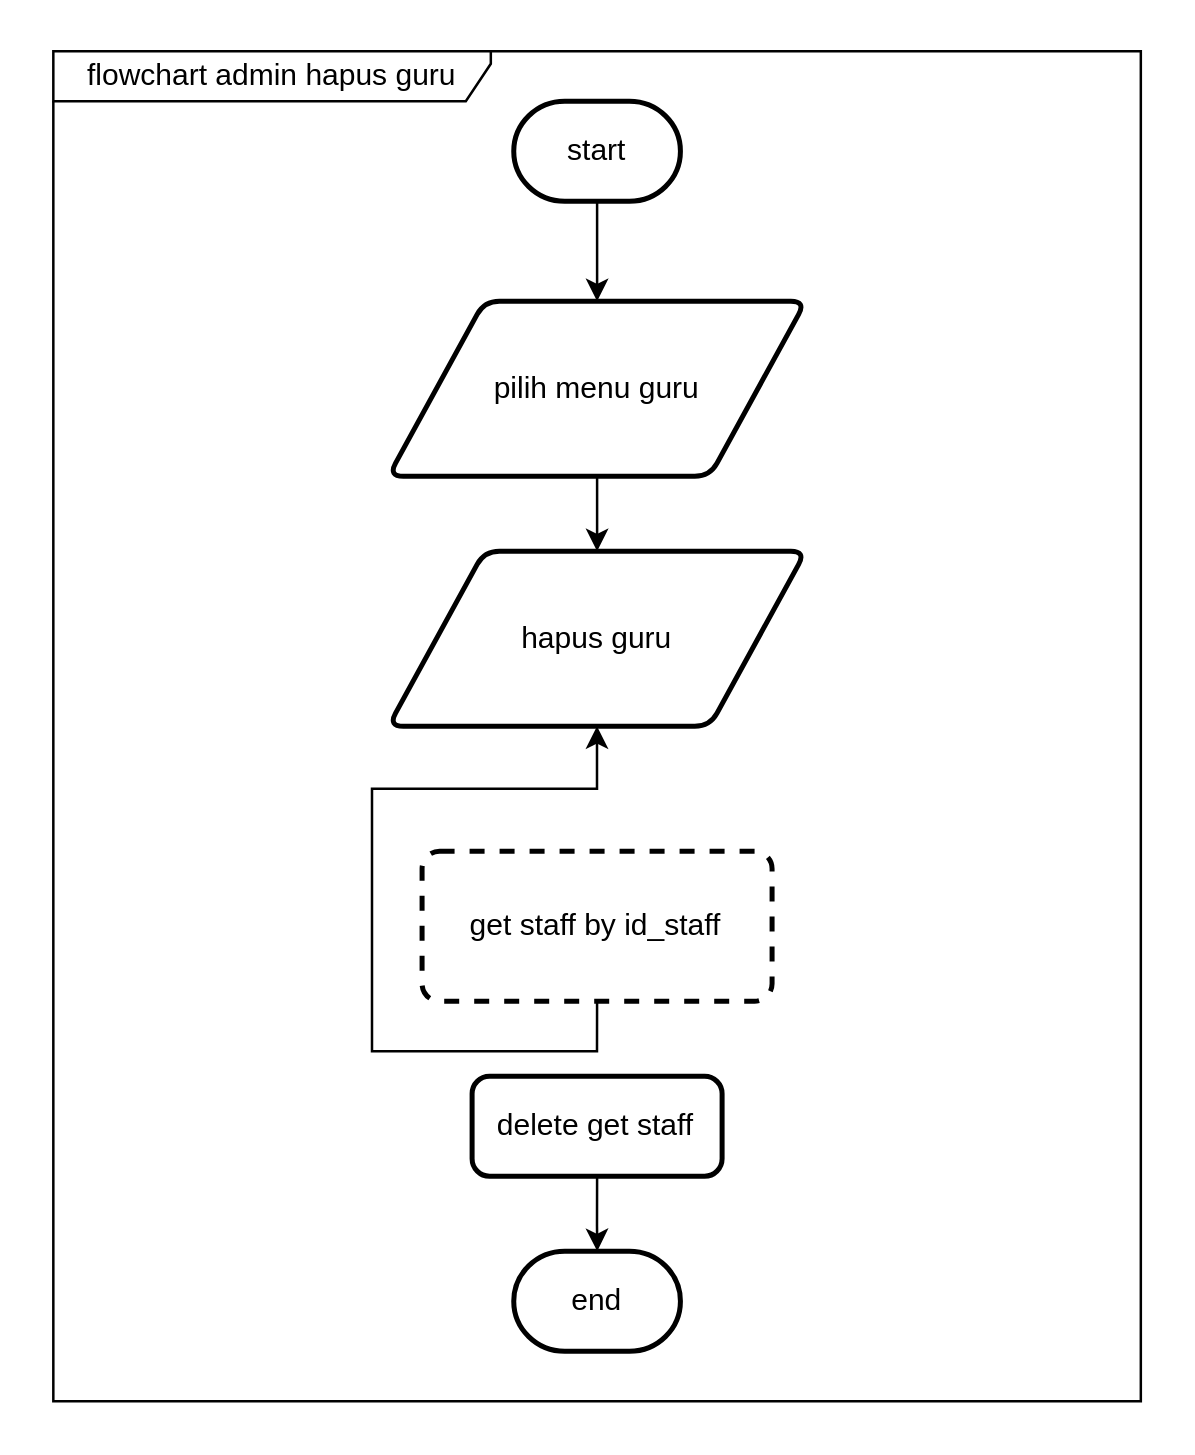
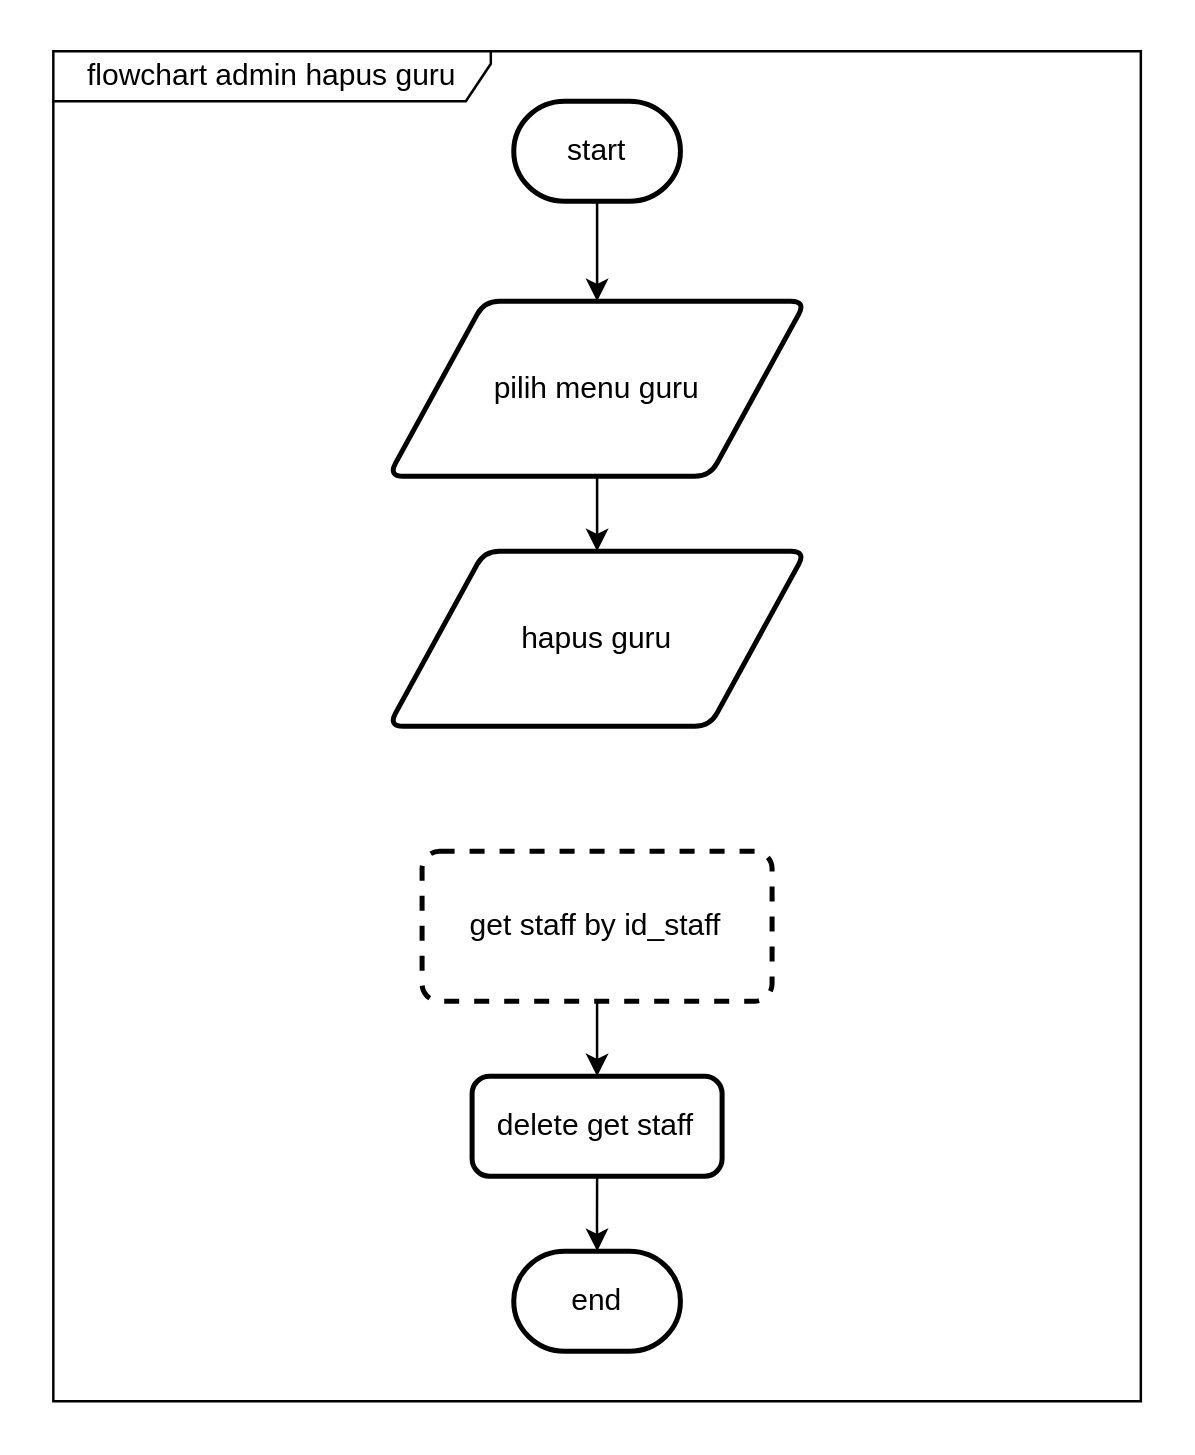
(372, 899) -> (597, 1054)
